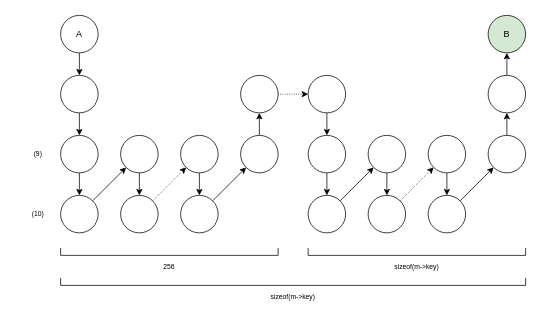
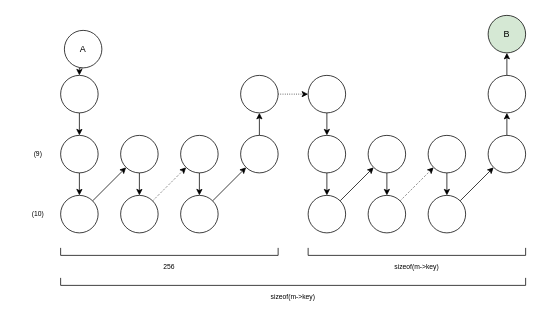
(79, 34) -> (83, 49)
